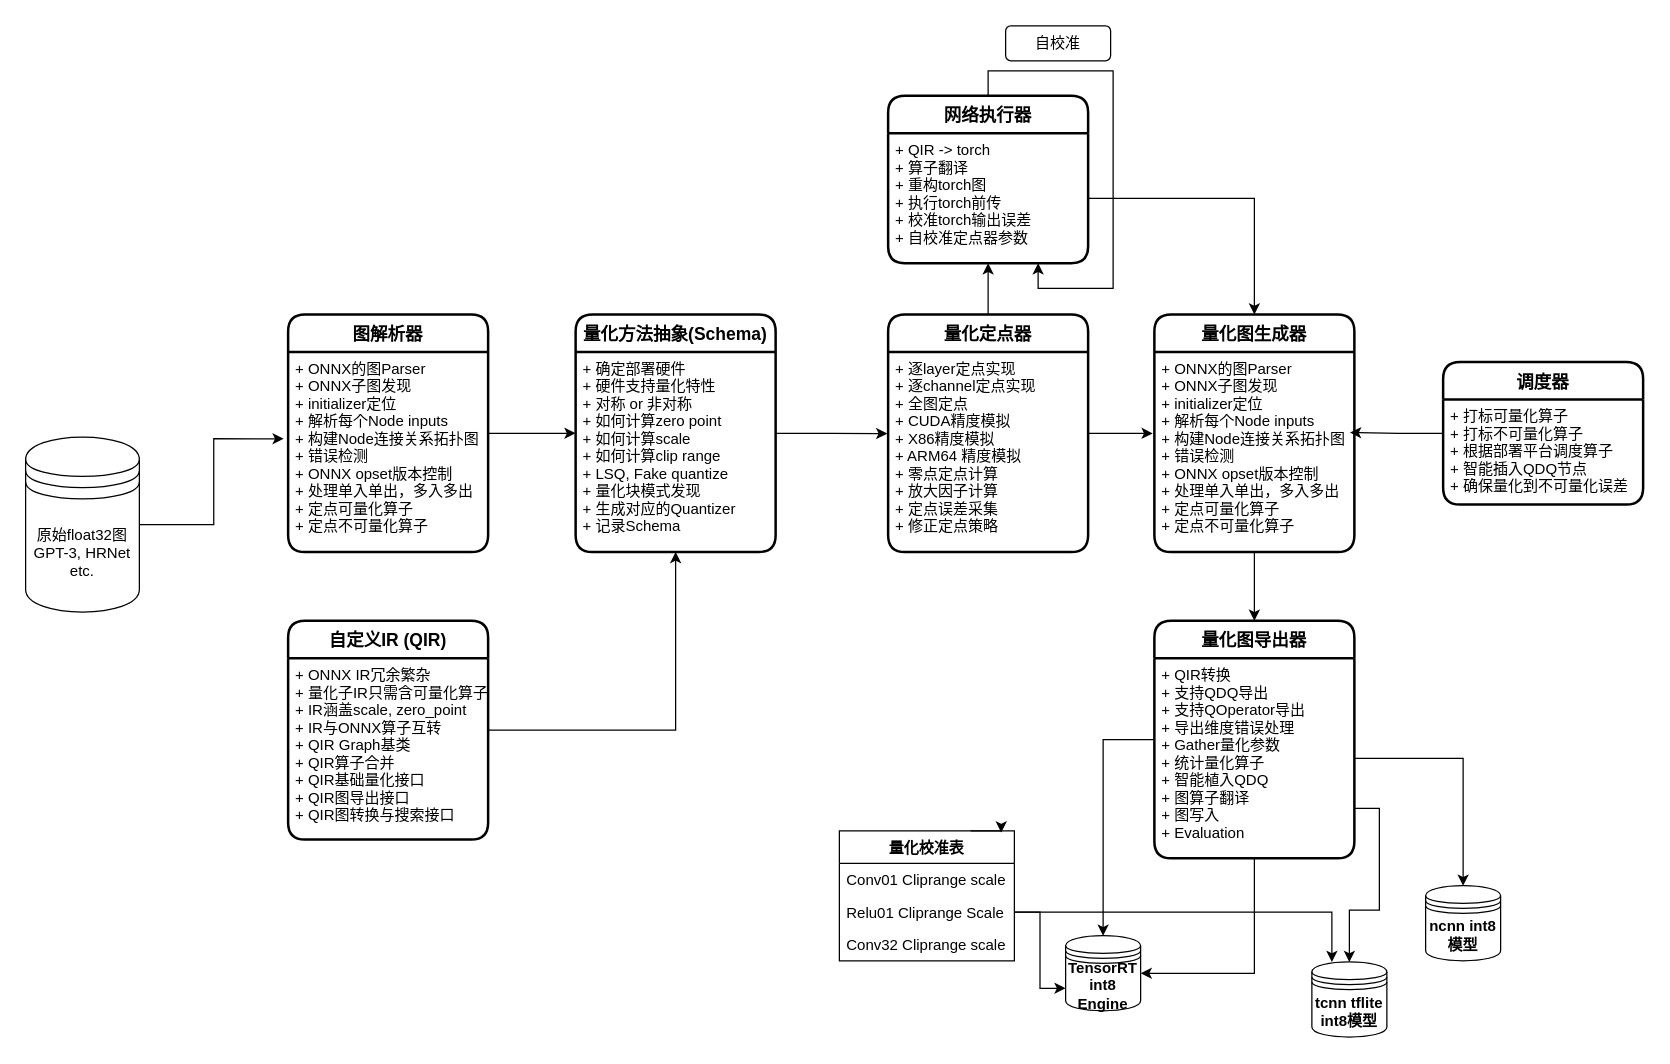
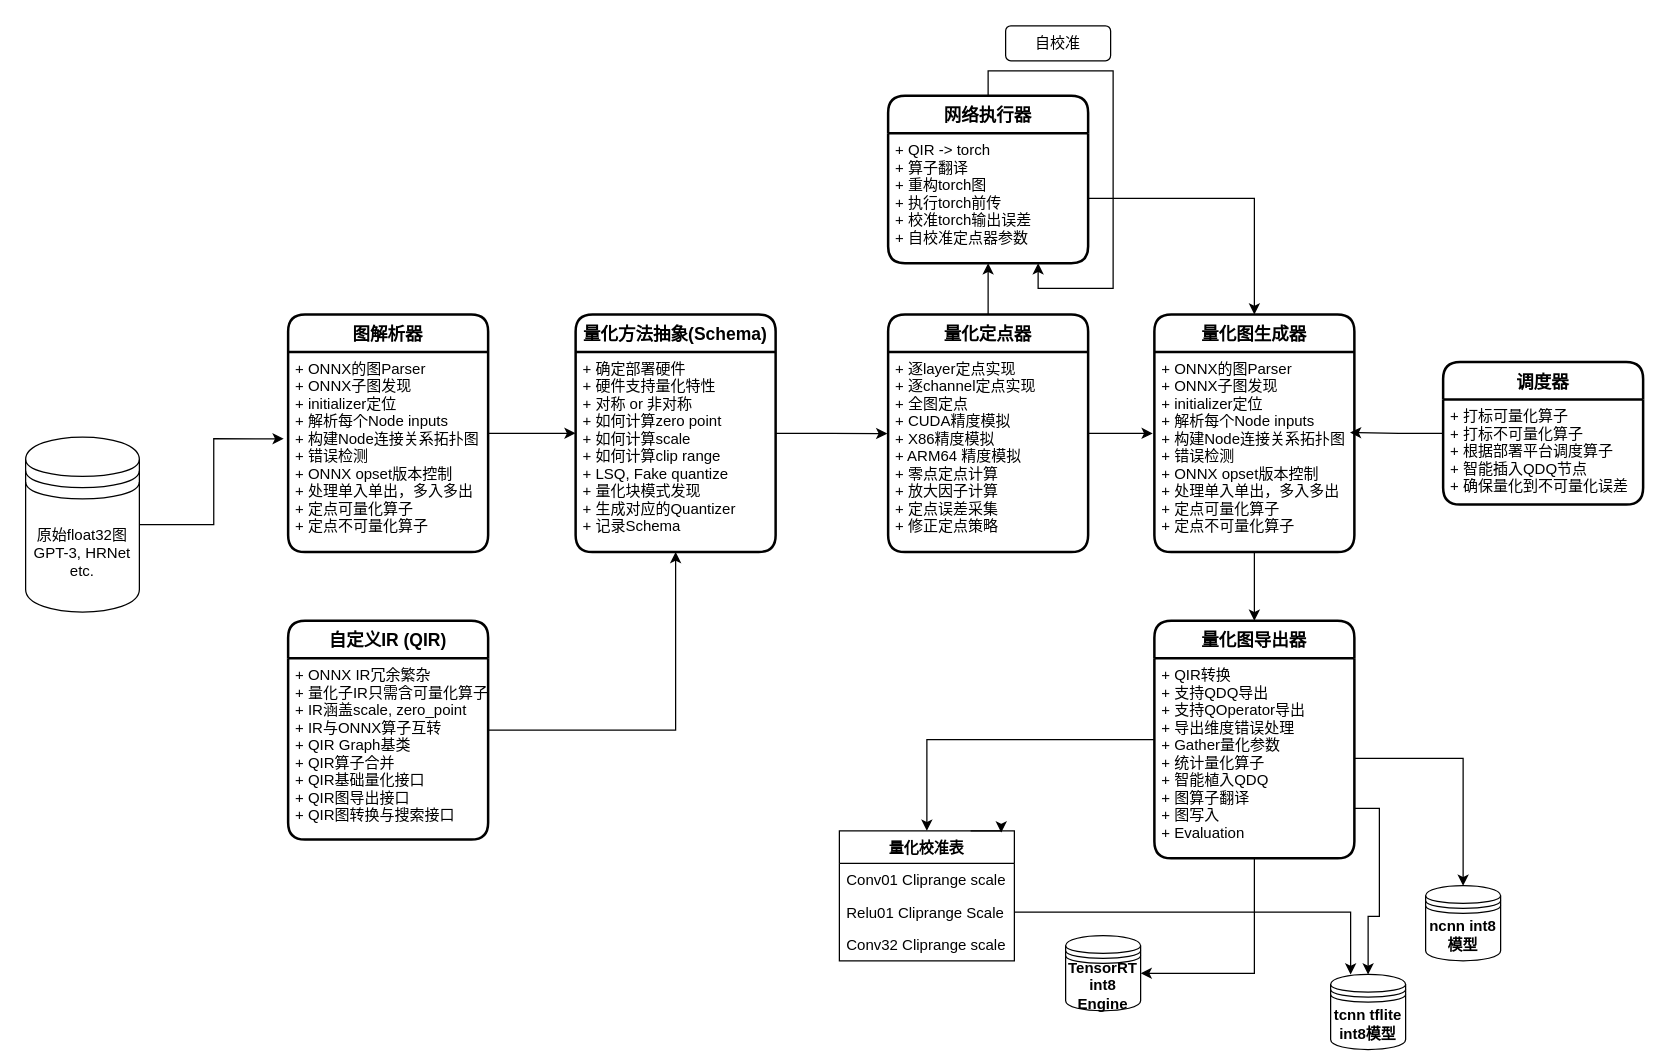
(1103, 833) -> (975, 739)
(1040, 959) -> none
(1349, 999) -> (1368, 1012)
